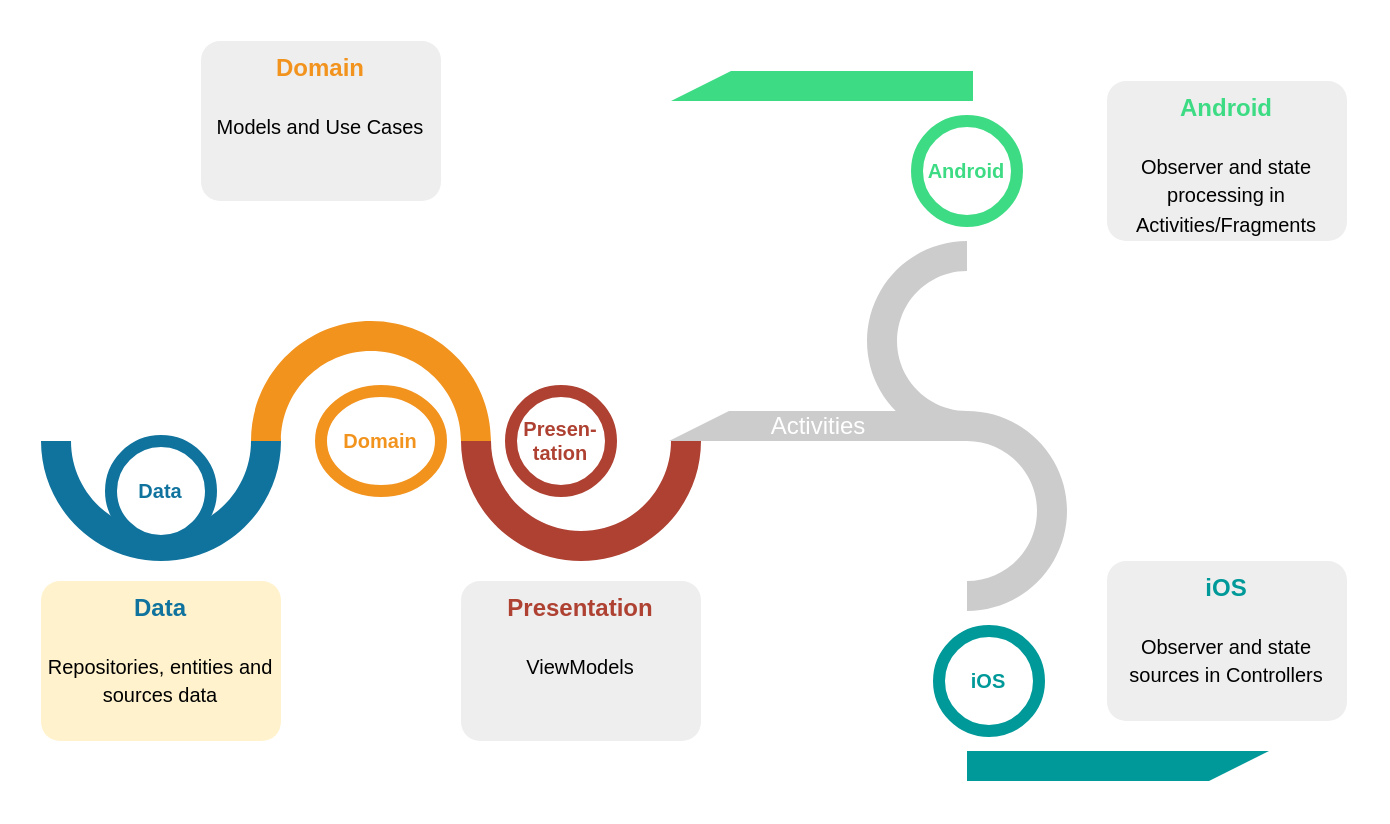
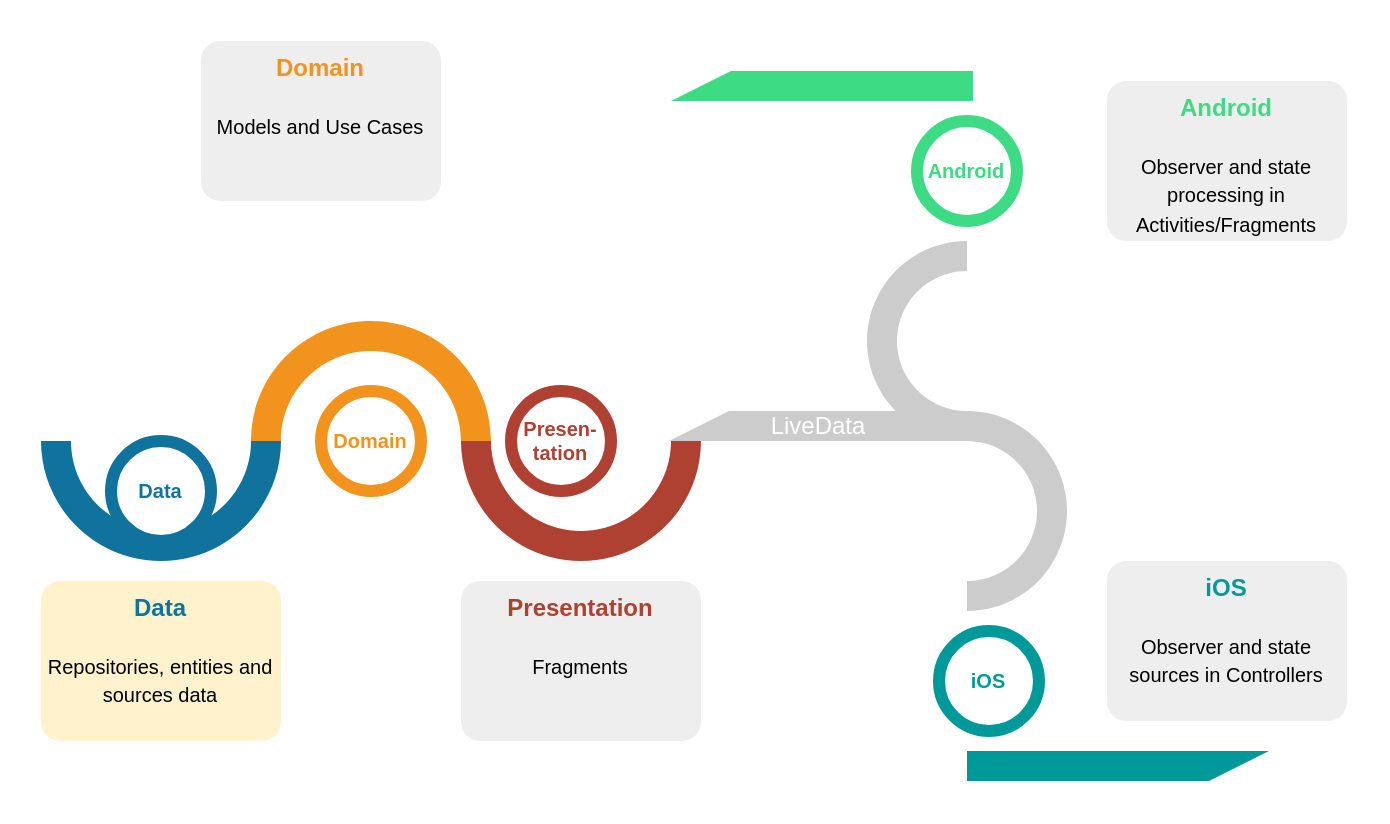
(819, 427) -> (819, 427)
(381, 441) -> (371, 441)
(581, 624) -> (581, 624)
